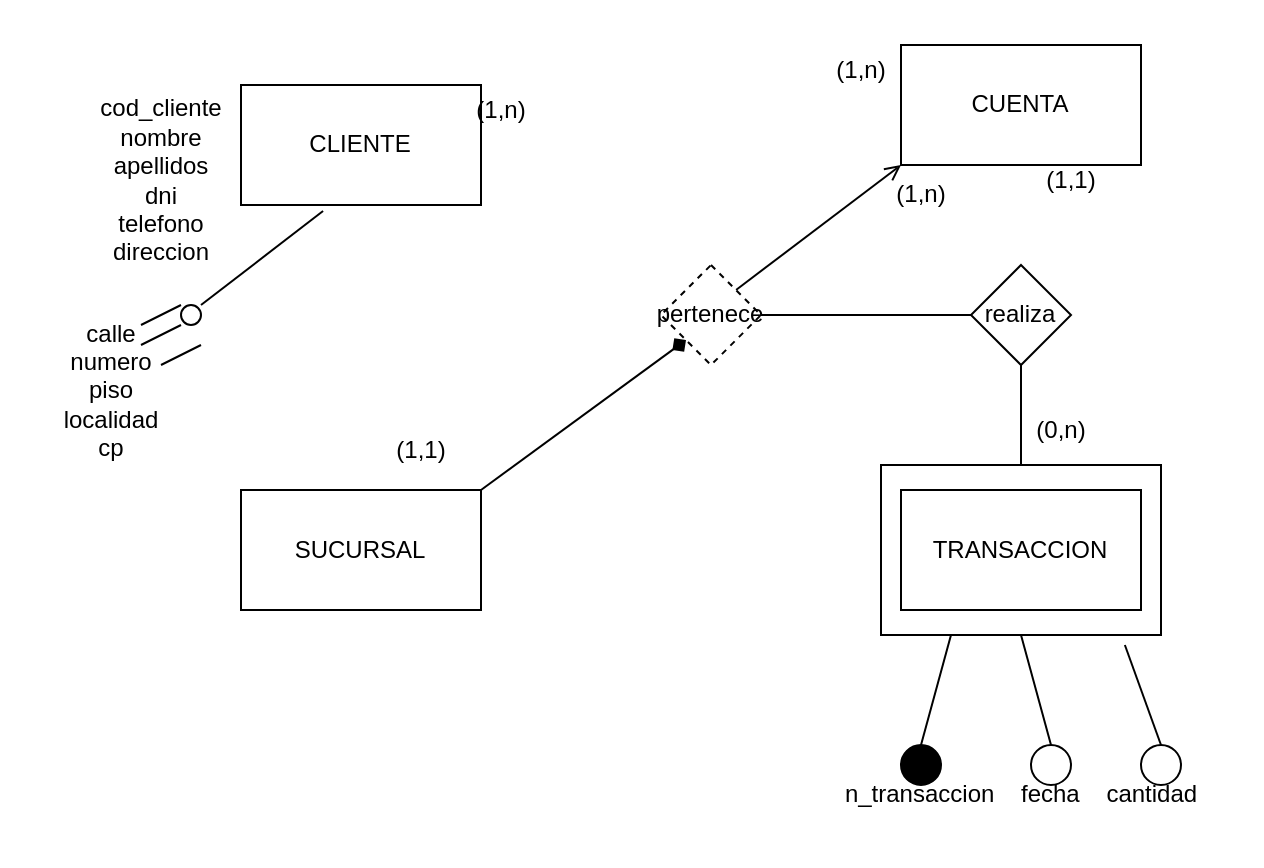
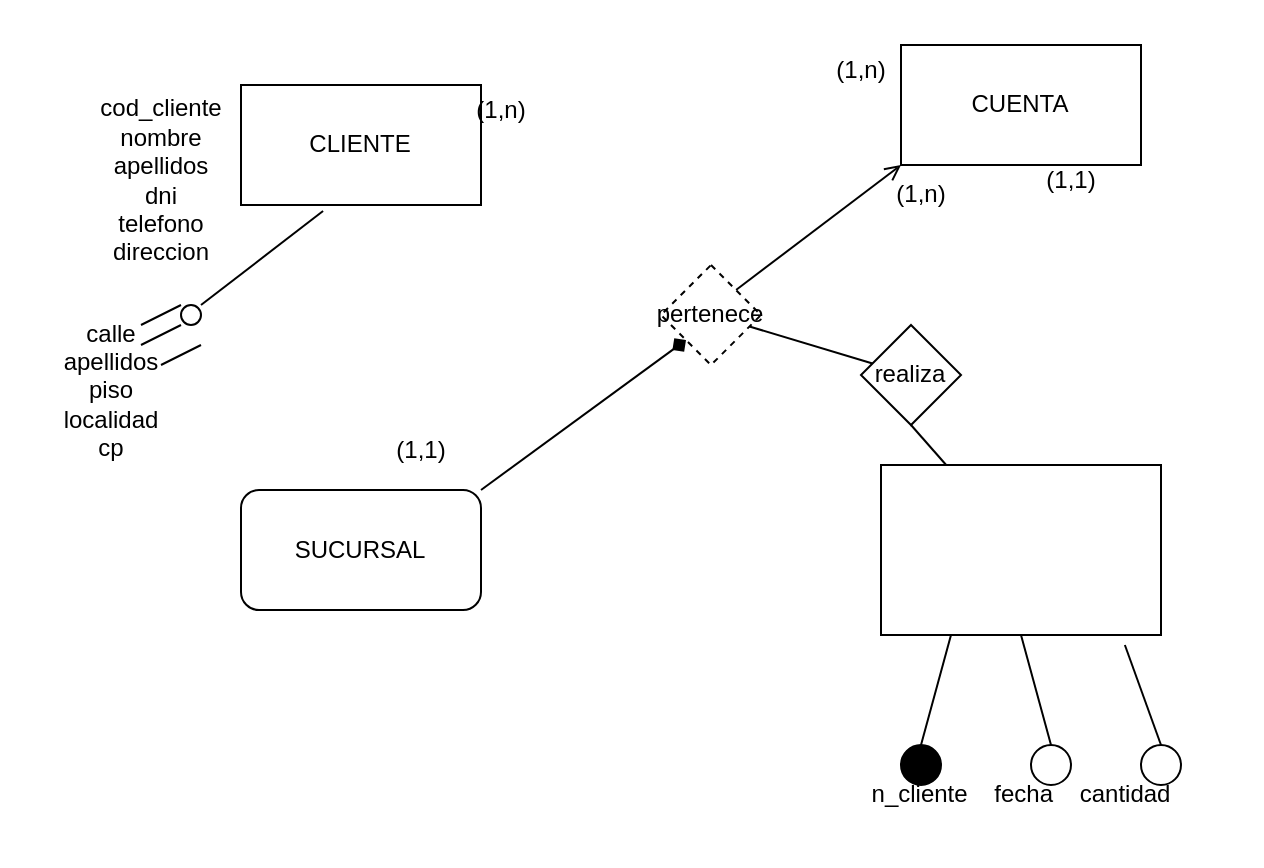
(1021, 315) -> (911, 375)
(112, 391) -> (112, 391)
(1061, 431) -> none
(361, 550) -> (361, 550)
(1021, 550) -> none
(1022, 795) -> (1022, 795)
